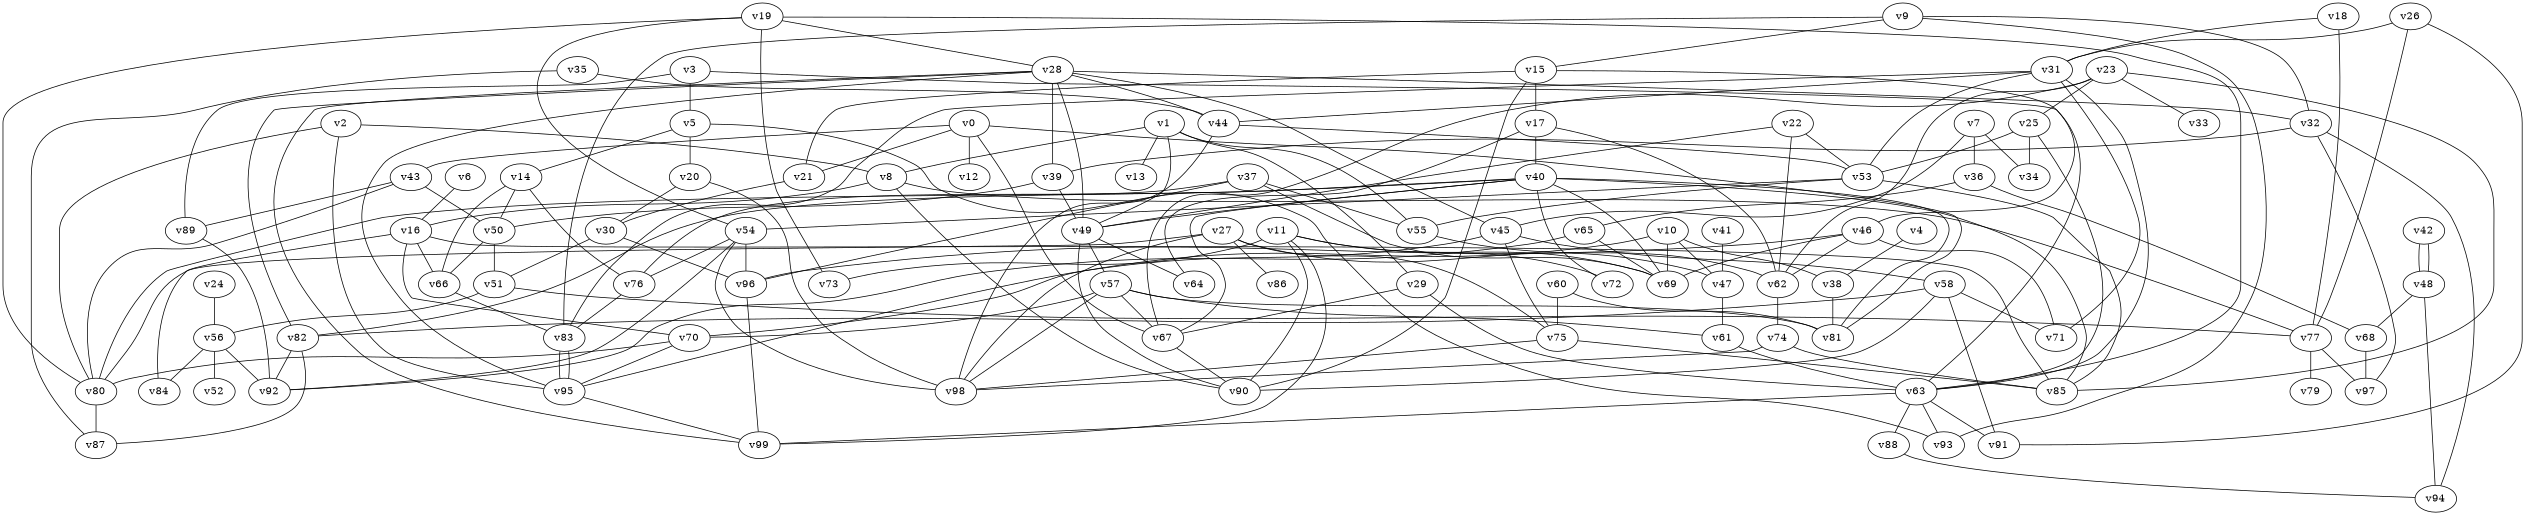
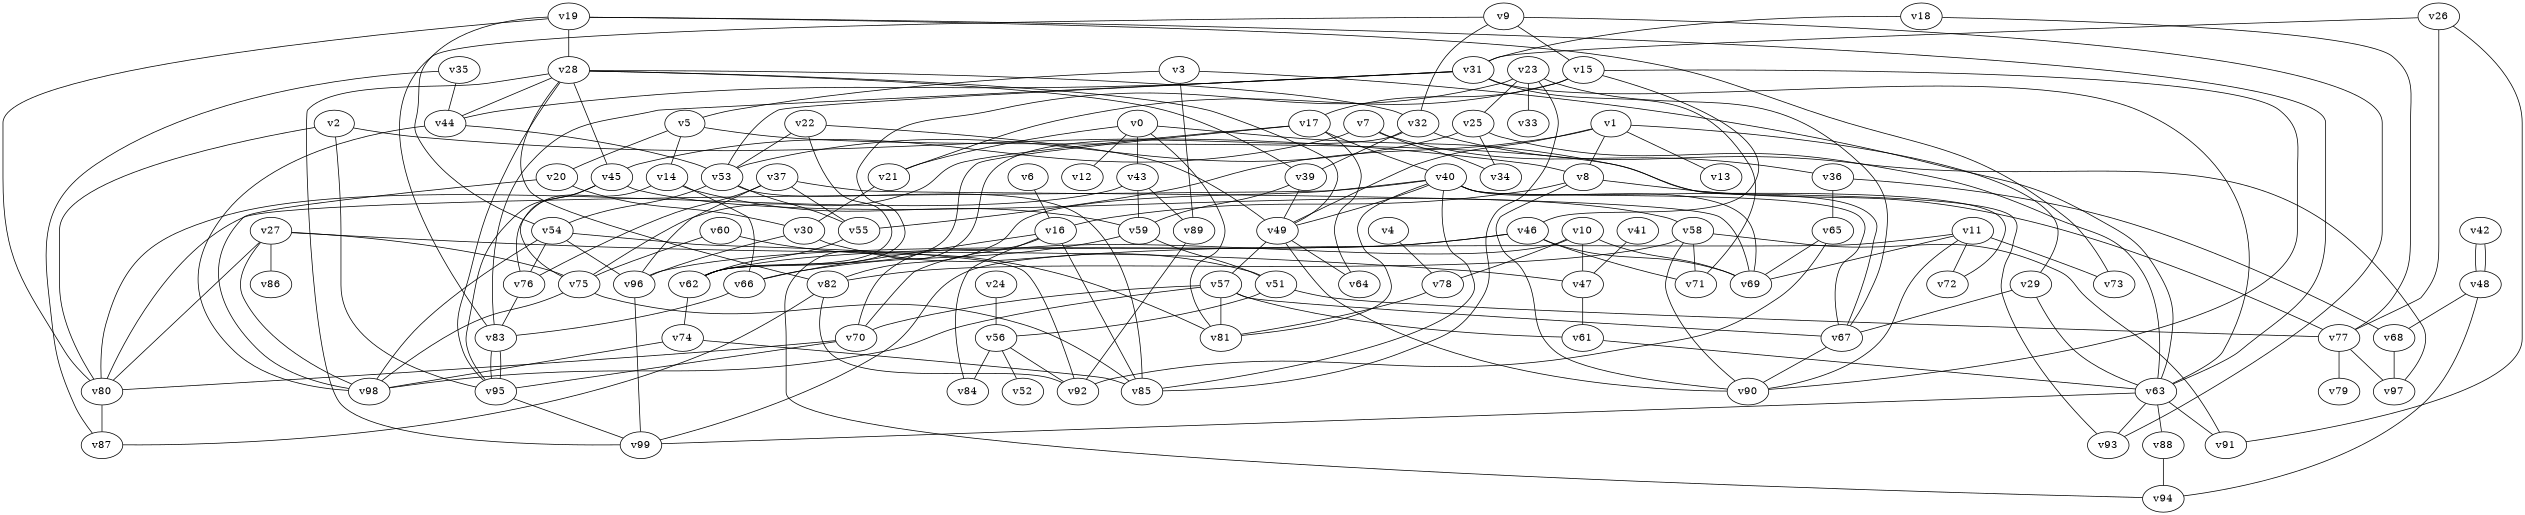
none -> (934, 180)
(494, 231) -> (1139, 231)
(1833, 284) -> (1443, 284)
